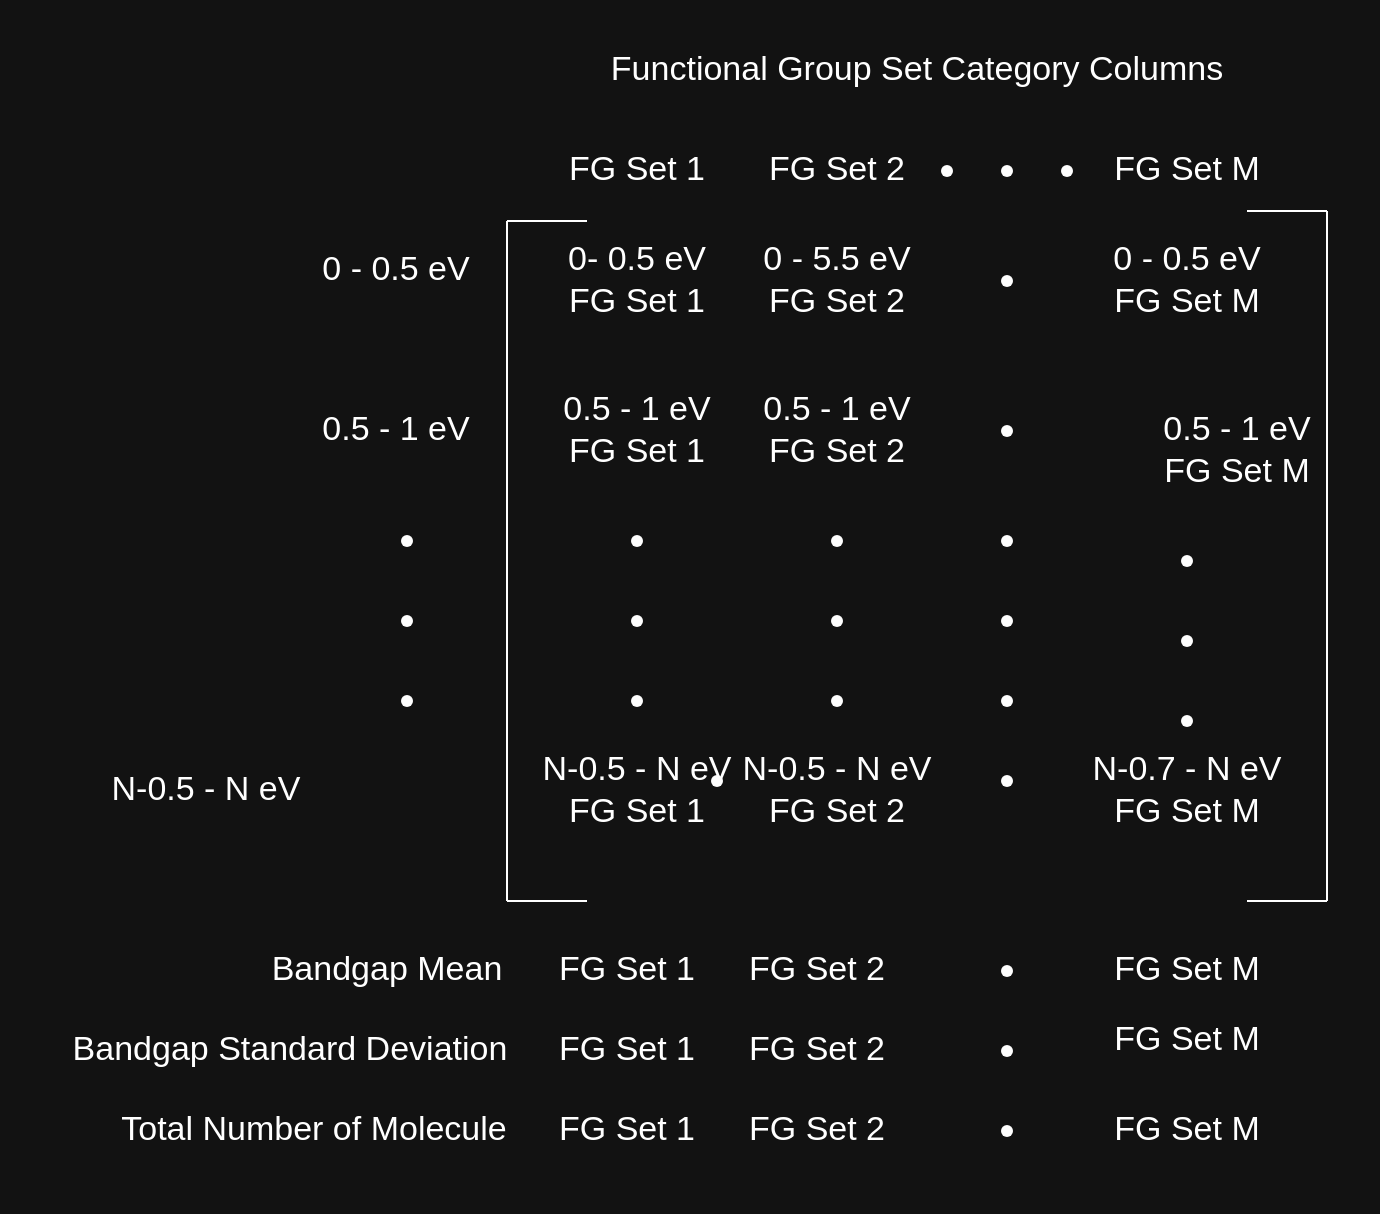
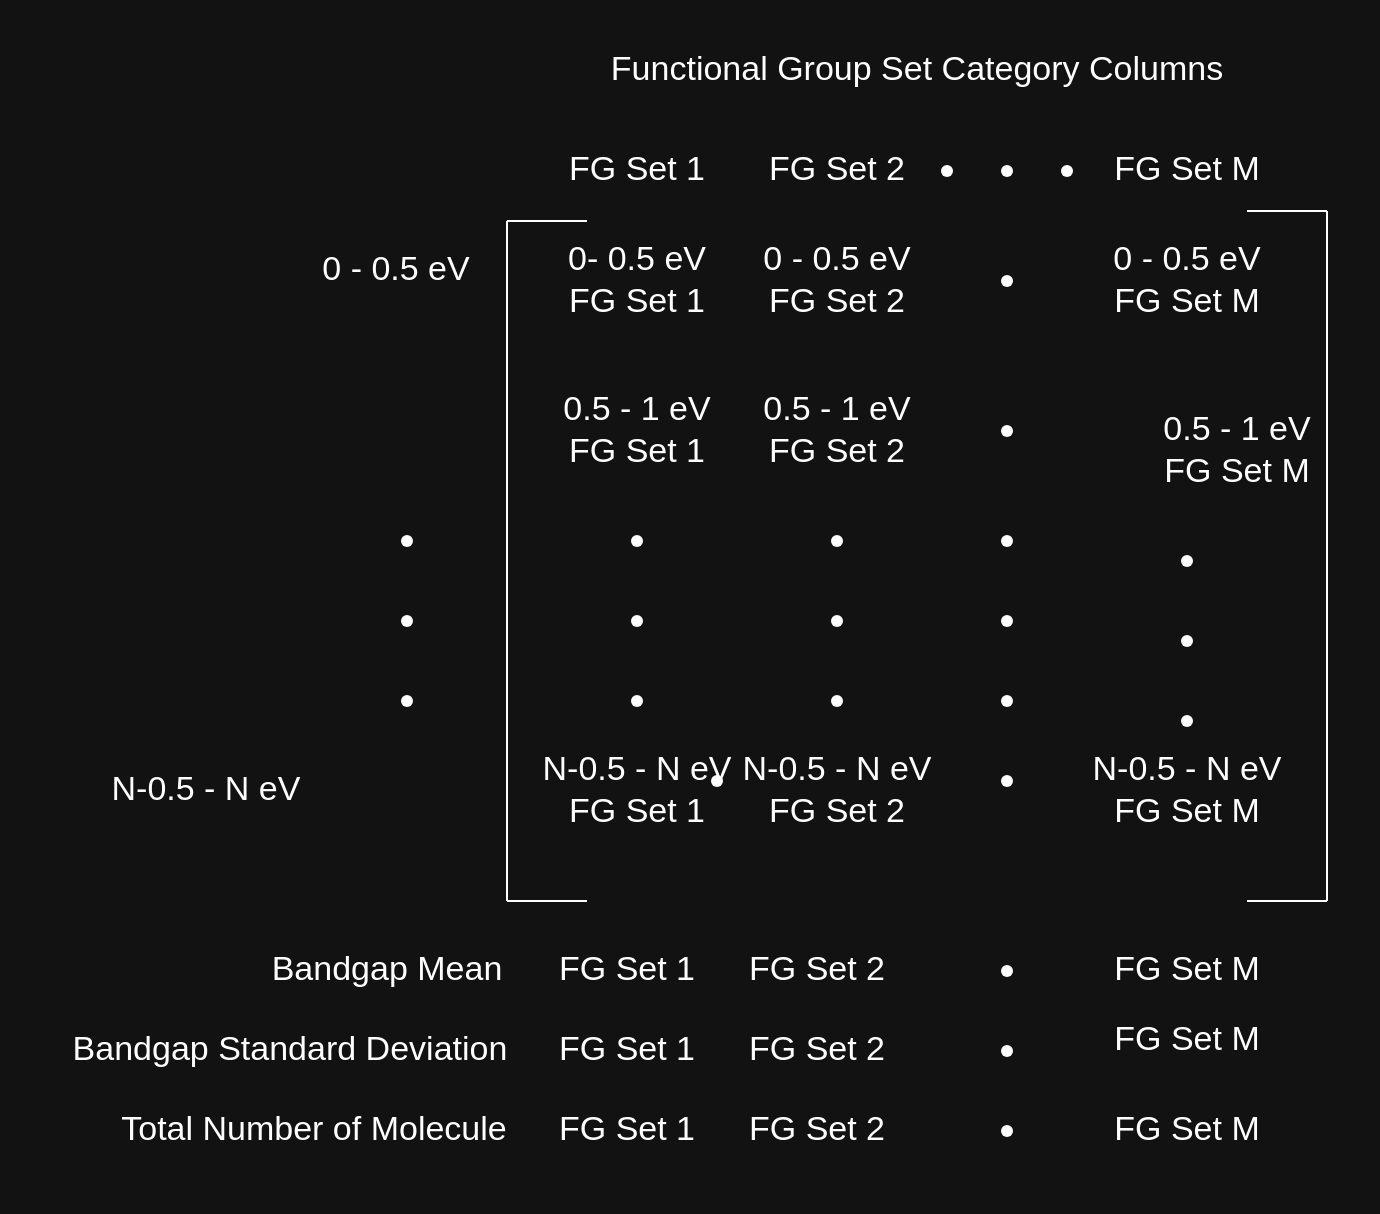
(838, 281) -> (838, 281)
(397, 431) -> none
(1188, 791) -> (1188, 791)
